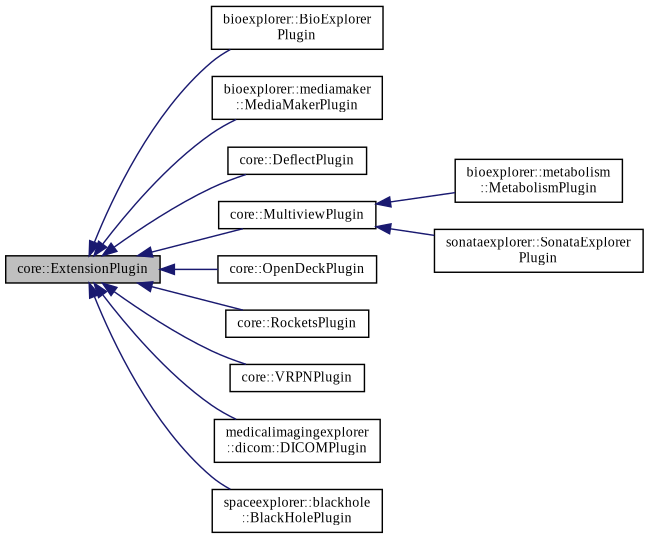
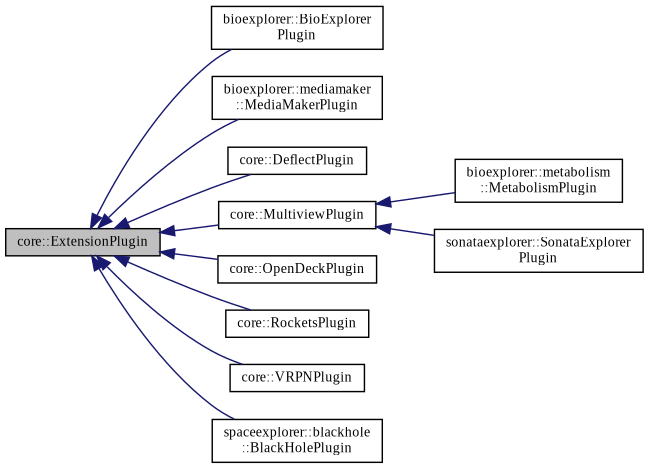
(297, 441) -> none
